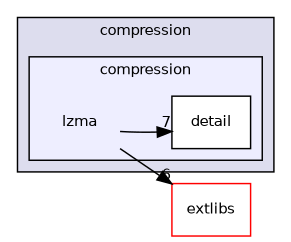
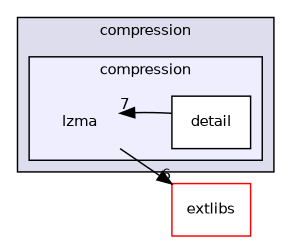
(139, 132) -> (153, 113)
